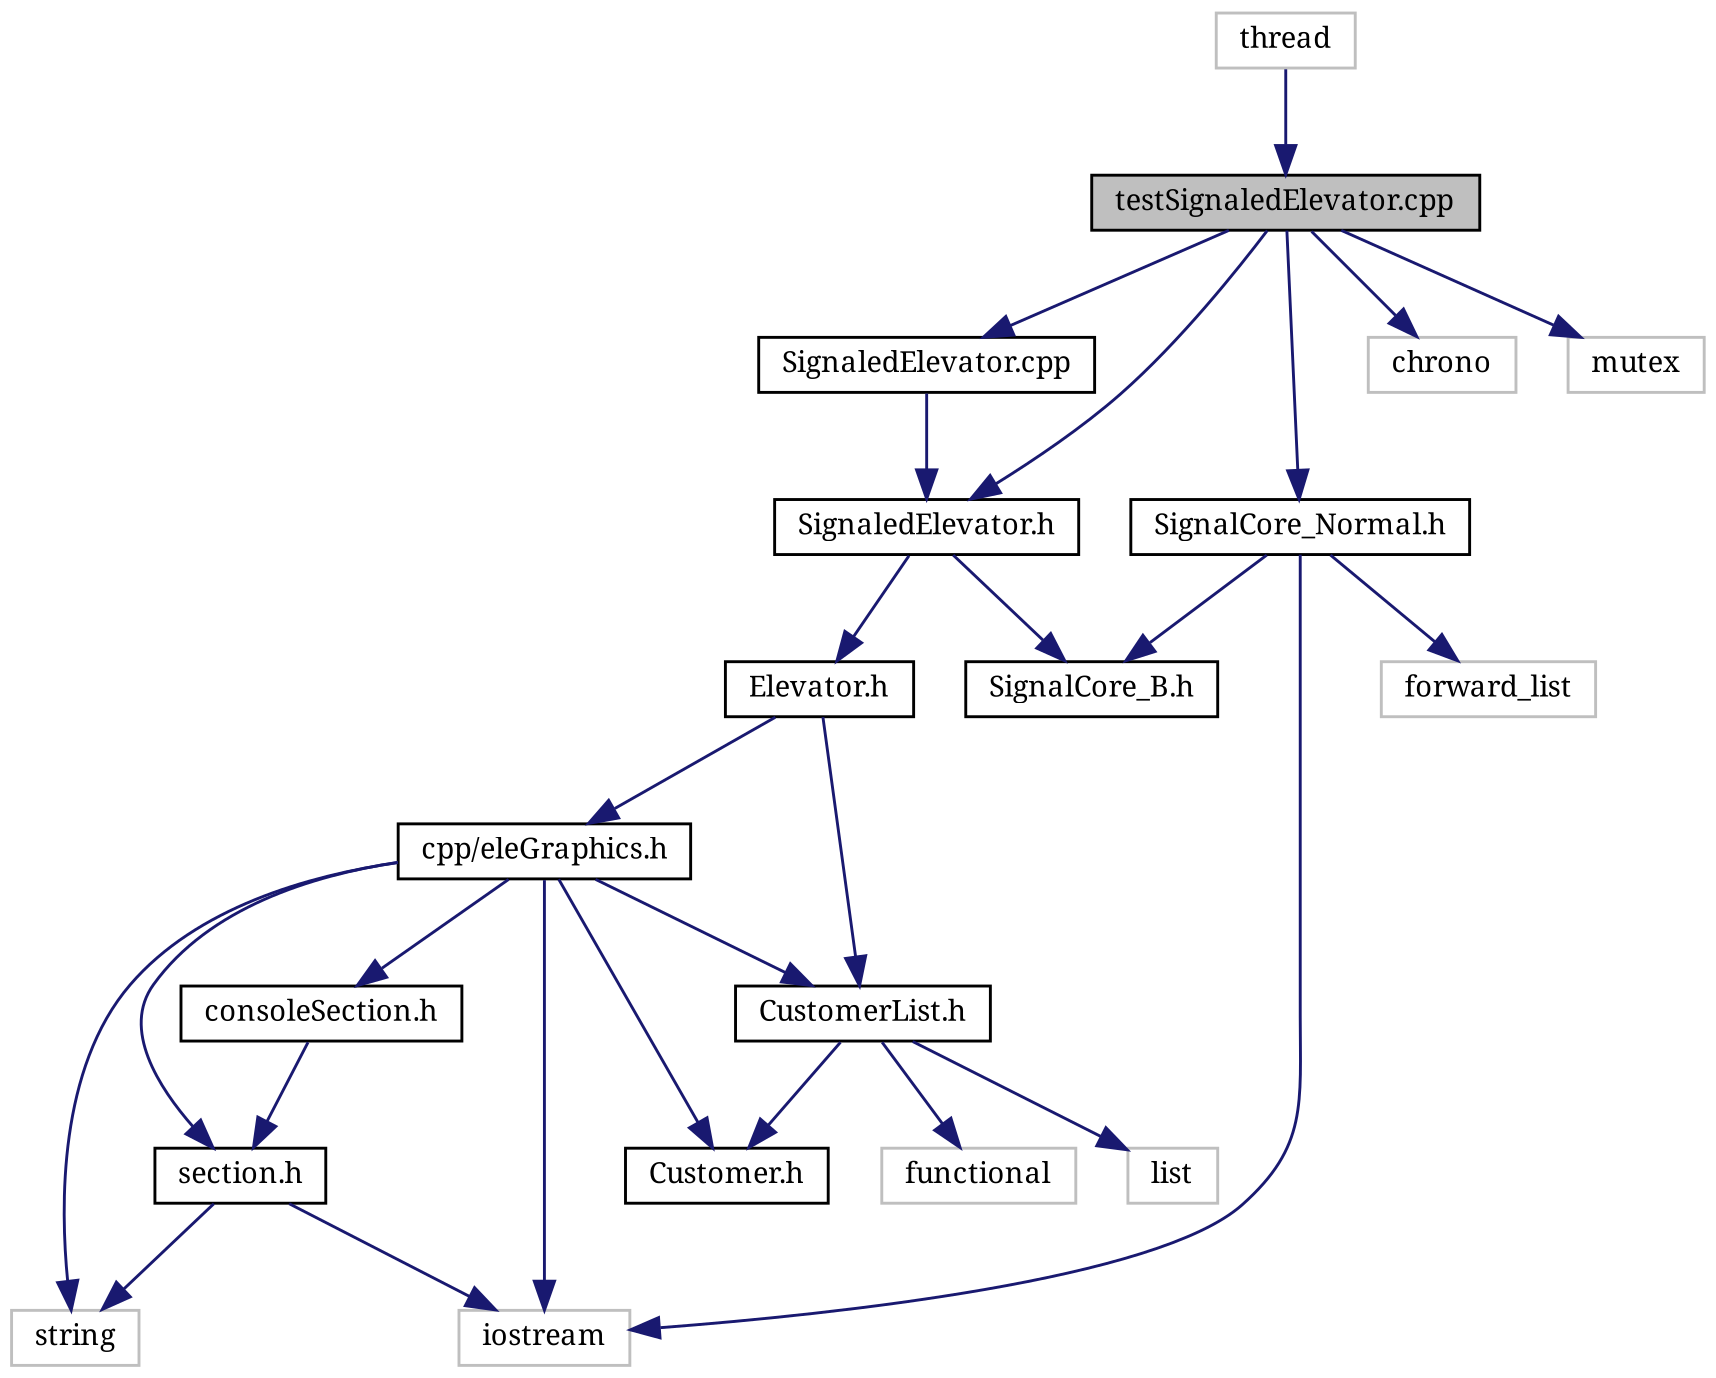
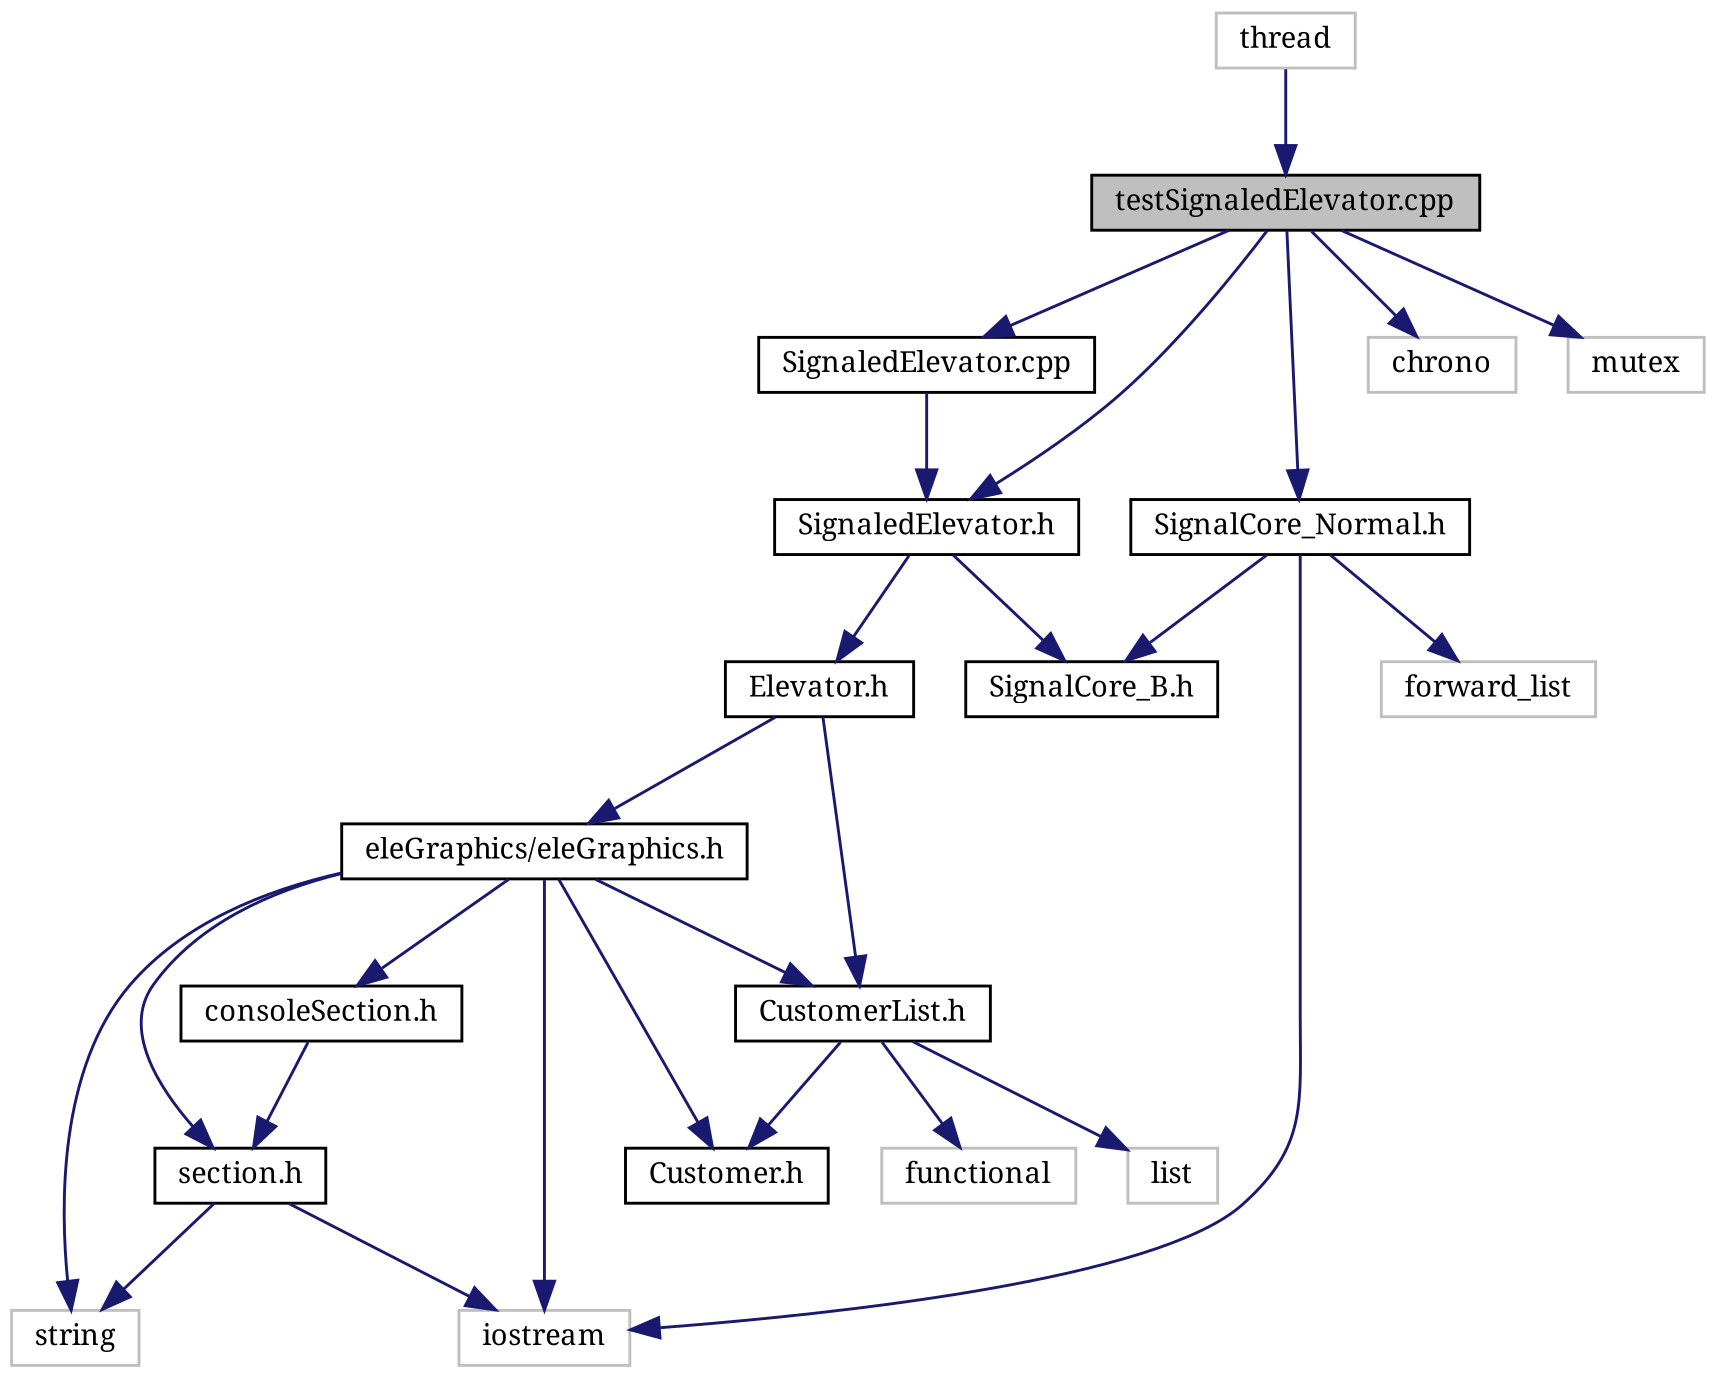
(544, 851) -> (544, 851)
